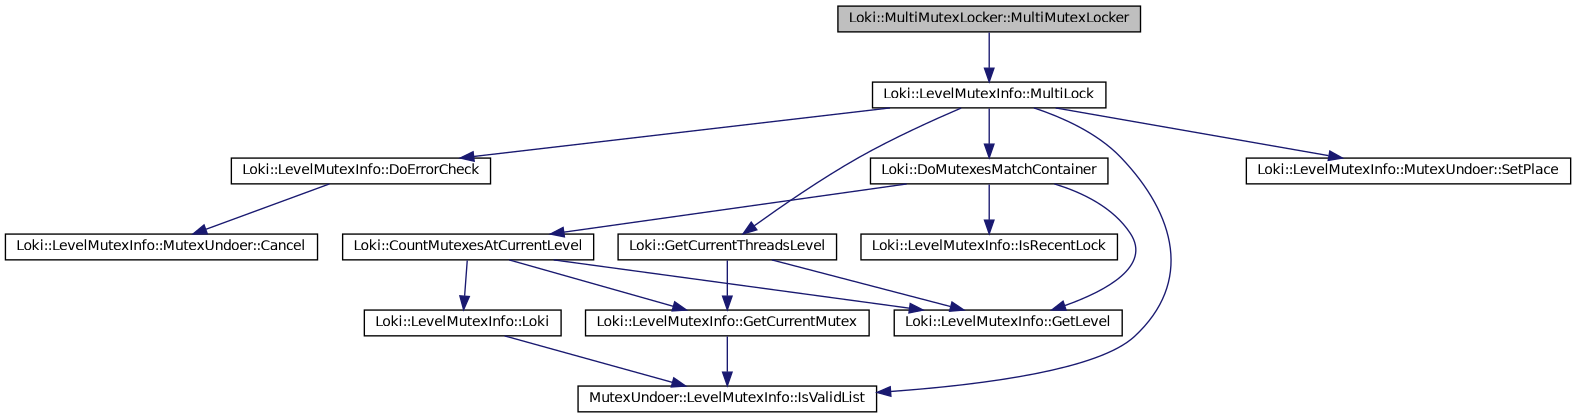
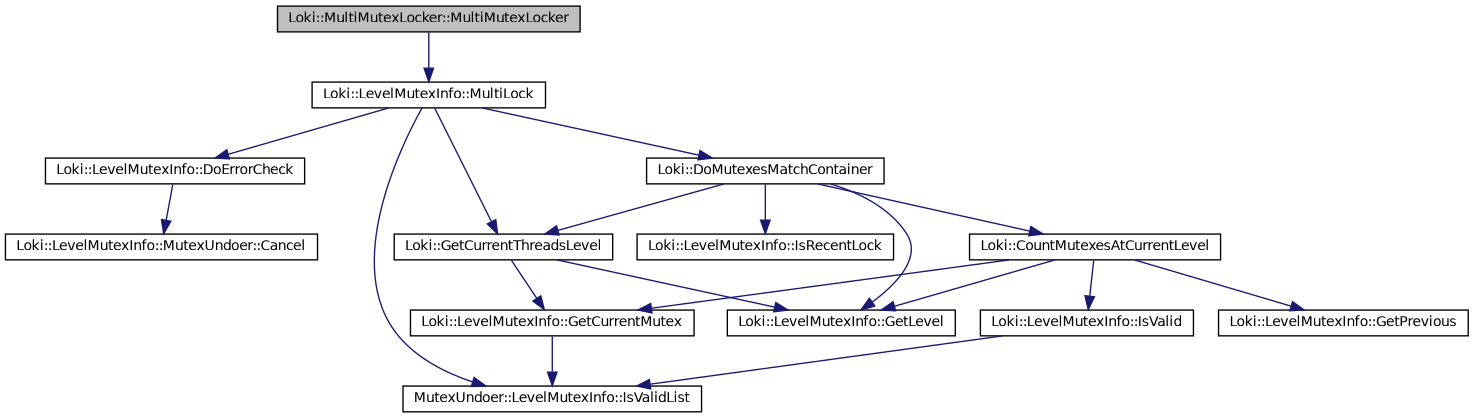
(1409, 171) -> none
none -> (641, 207)
(463, 323) -> (1087, 323)
none -> (1343, 323)
